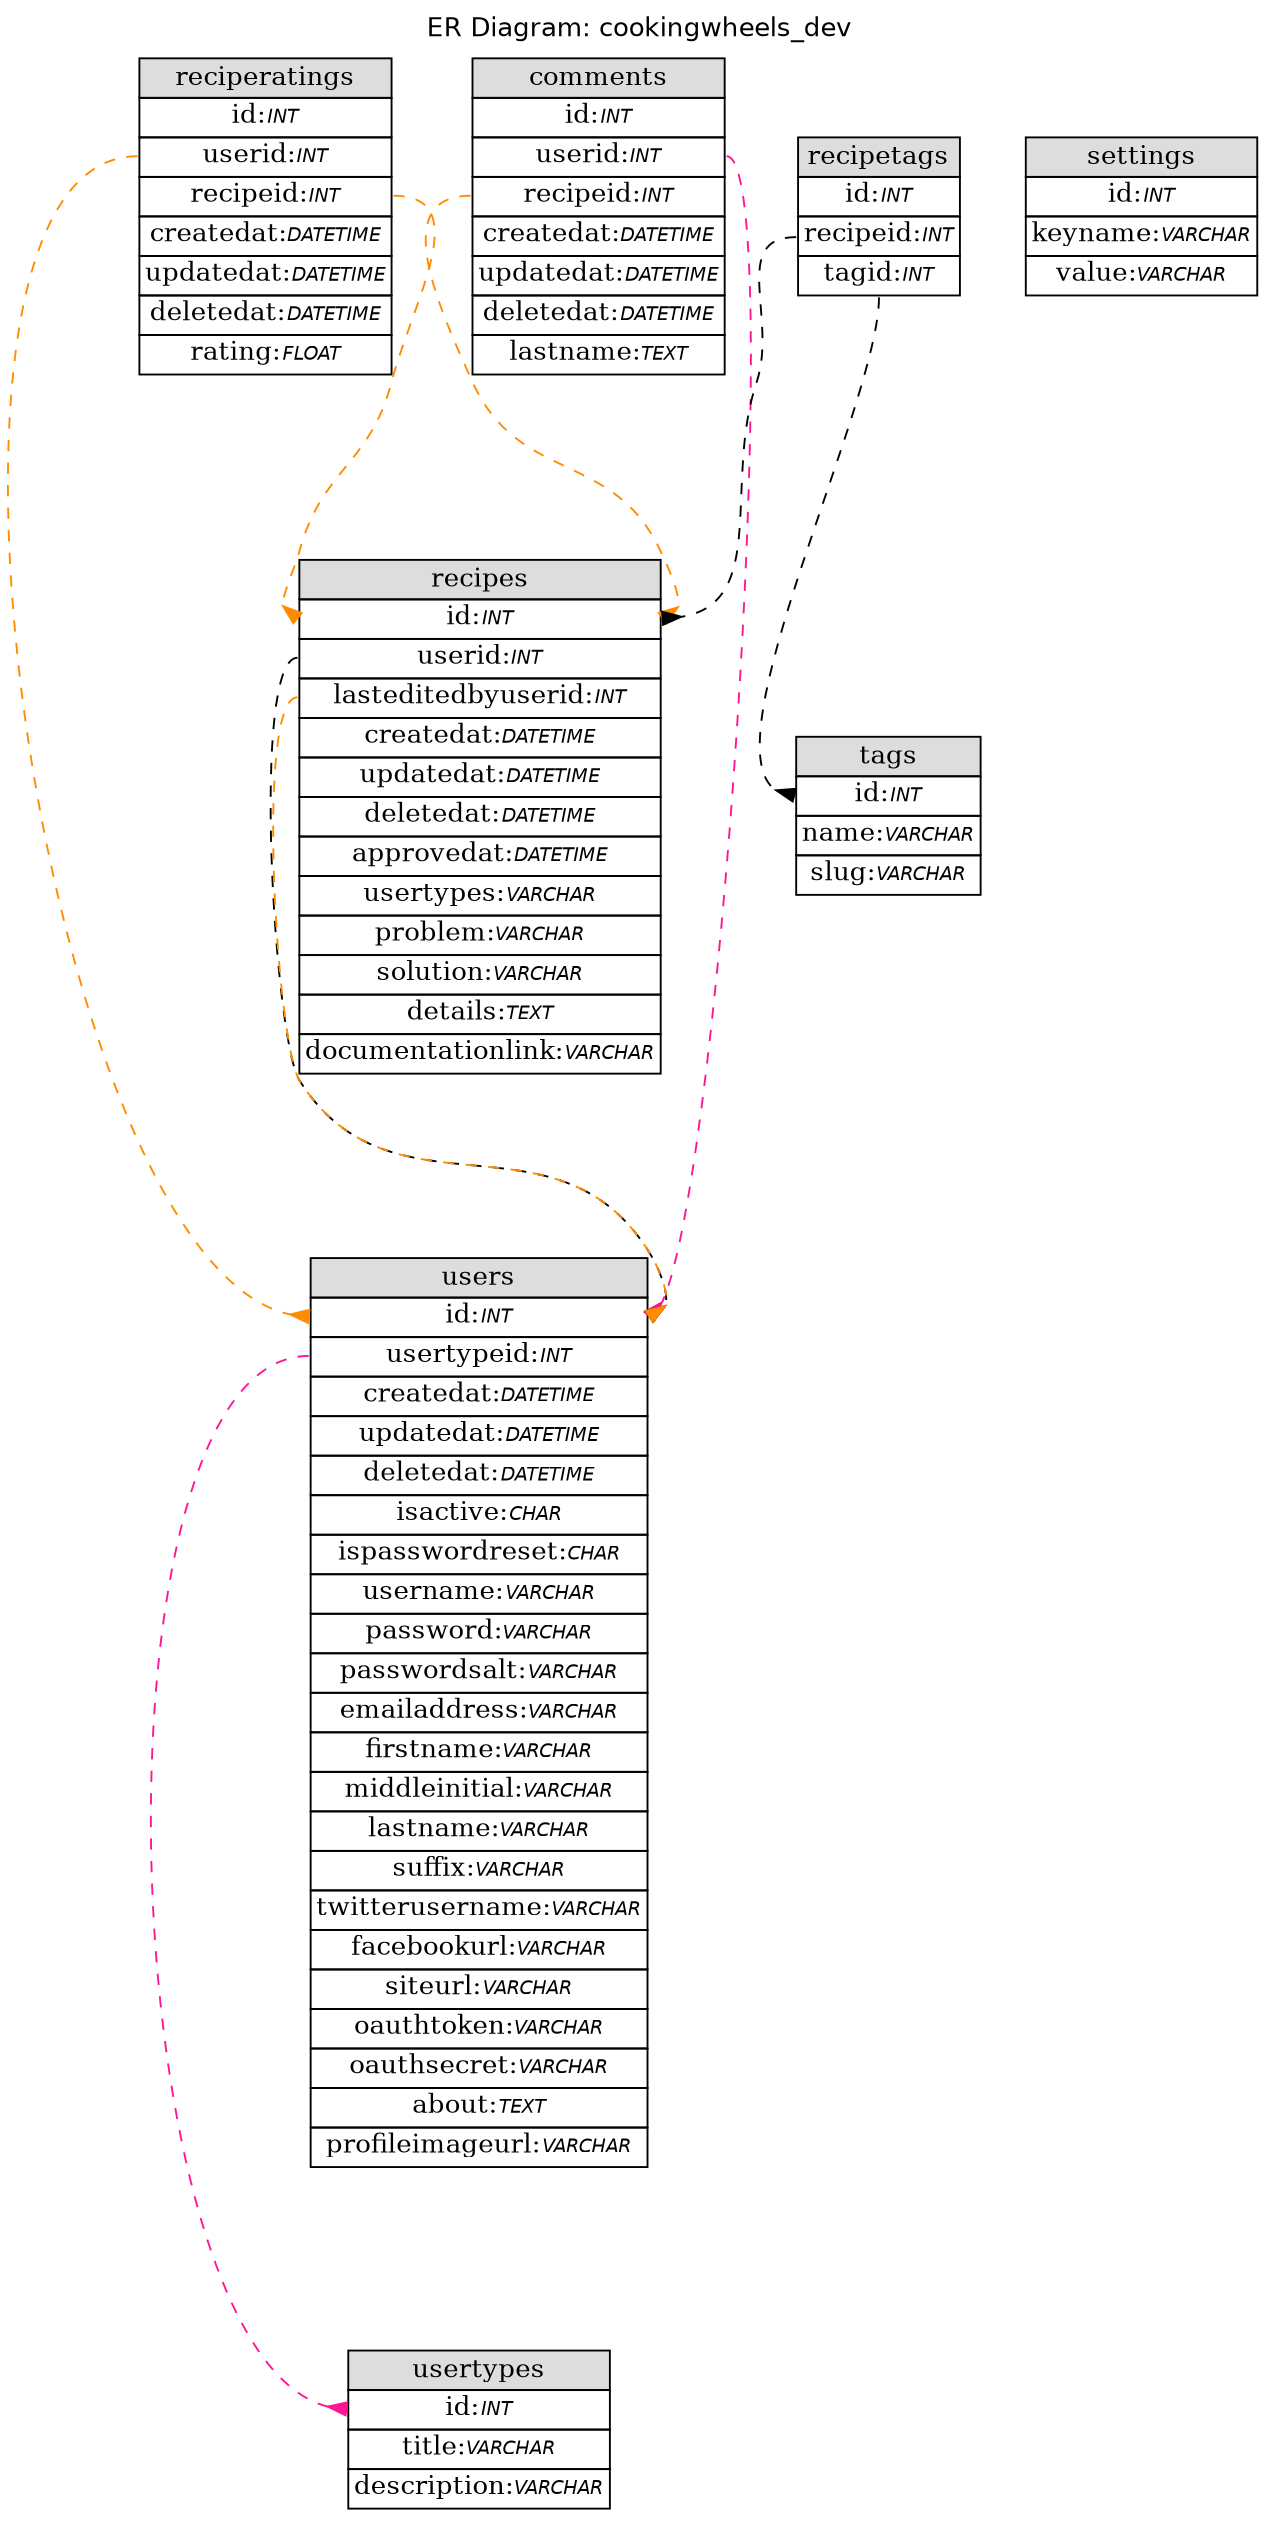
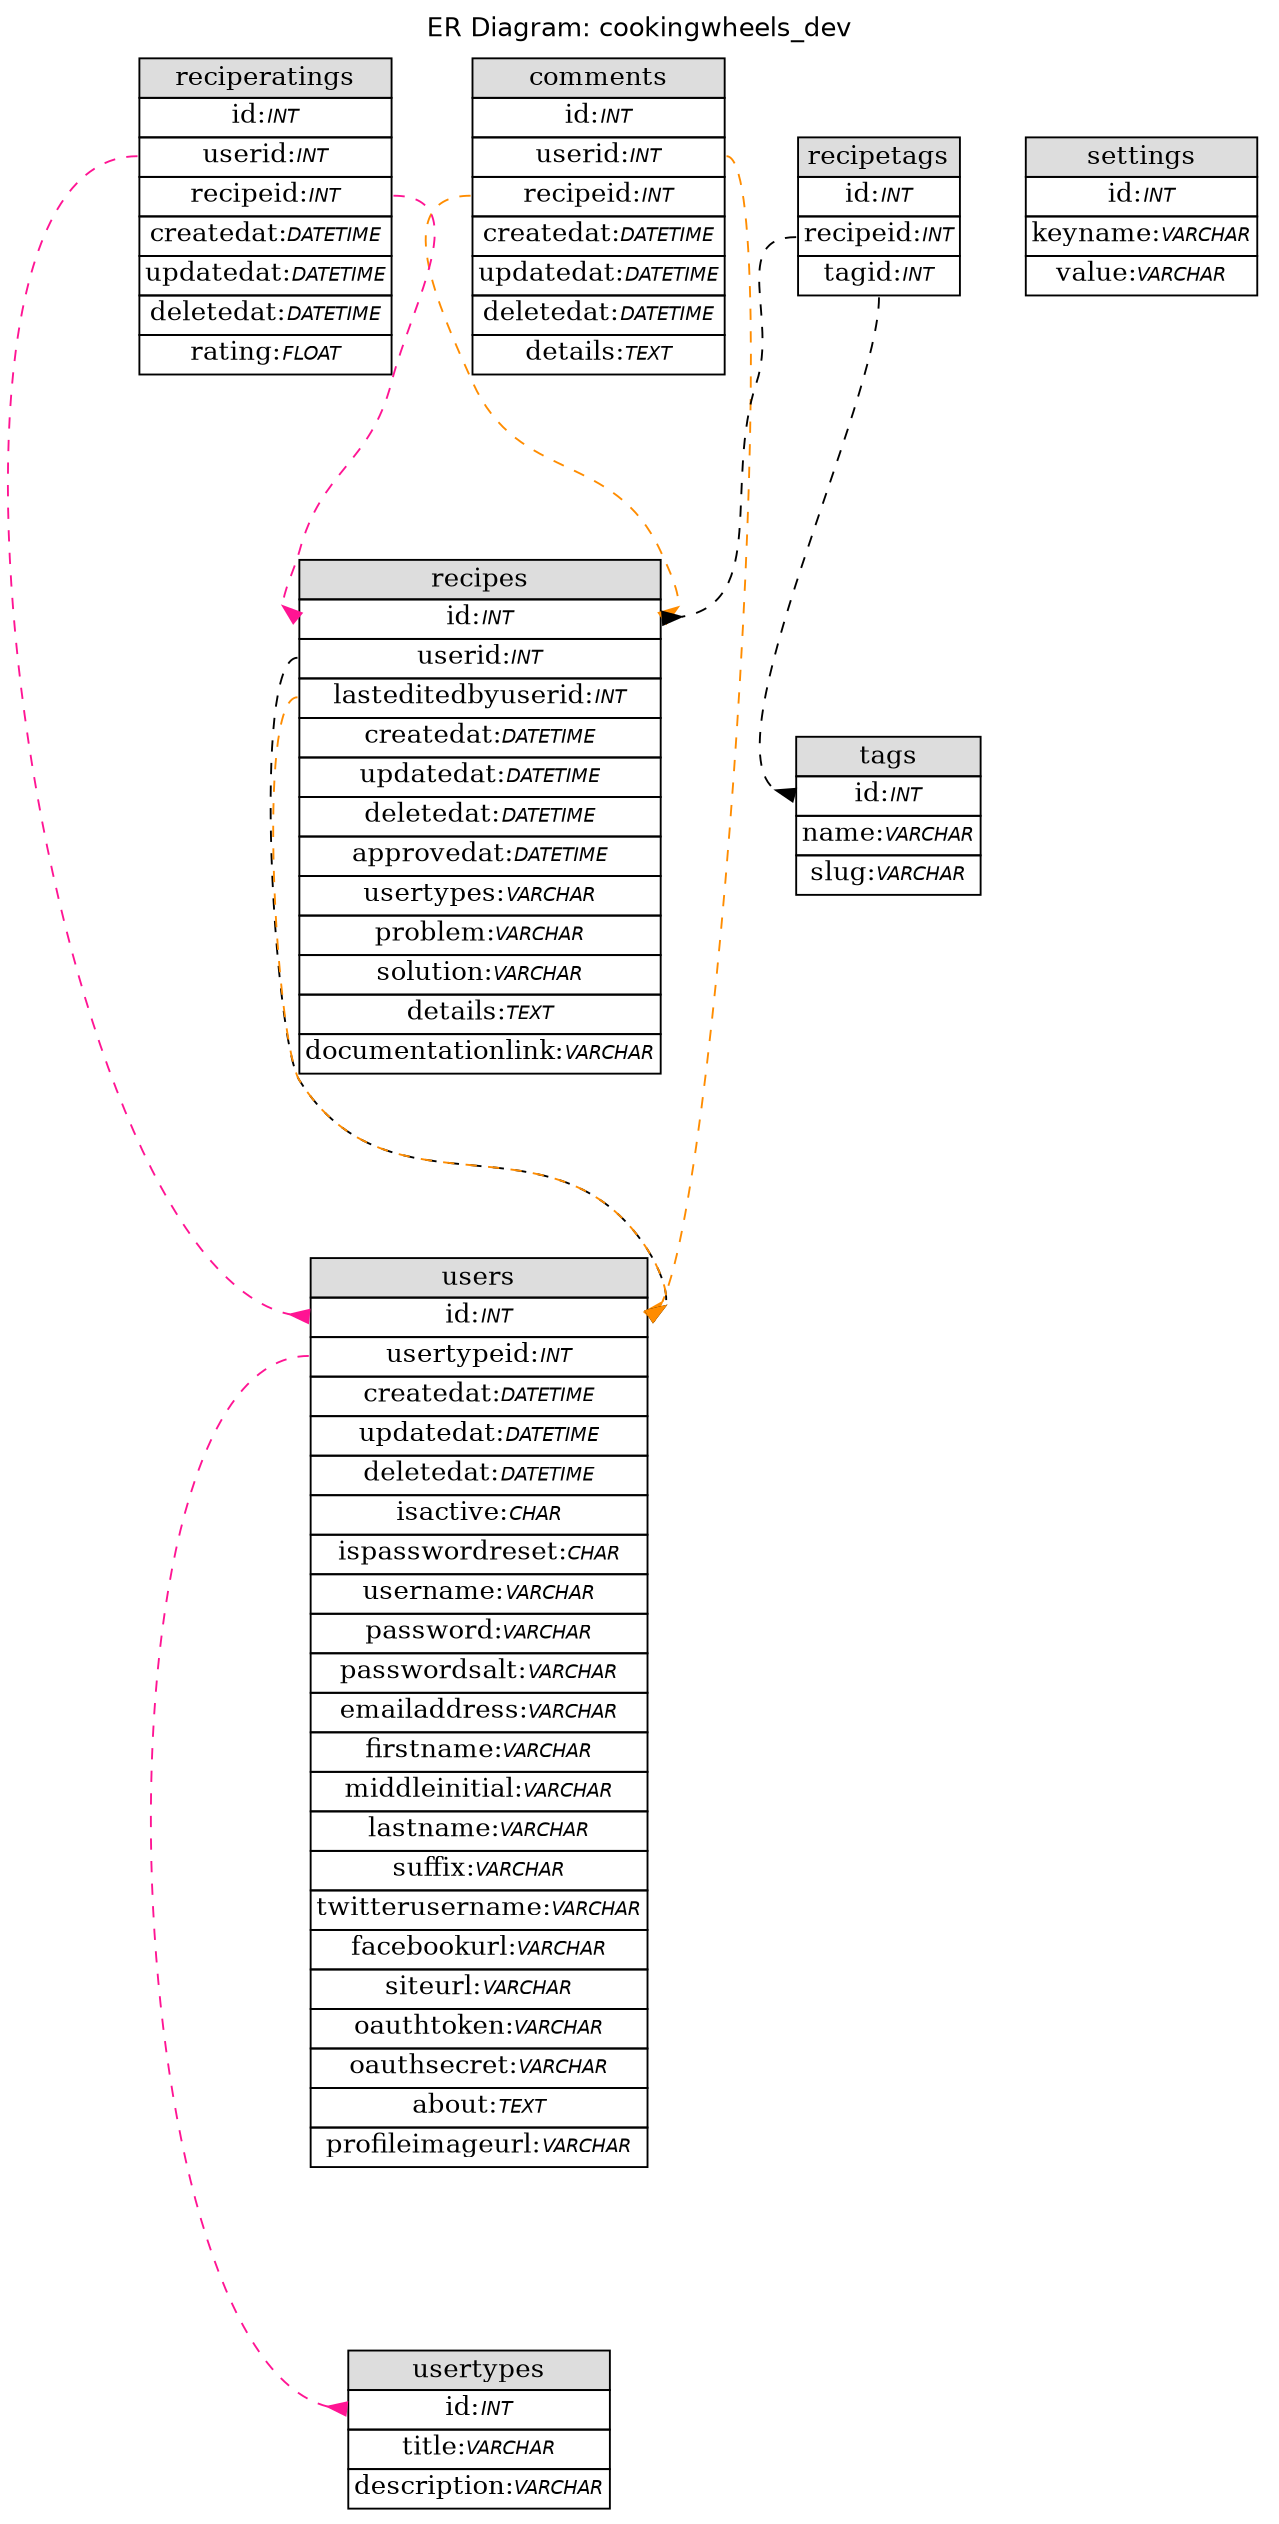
(575, 352) -> (575, 352)
(386, 398) -> (386, 398)
(736, 730) -> (736, 730)
(31, 748) -> (31, 748)
